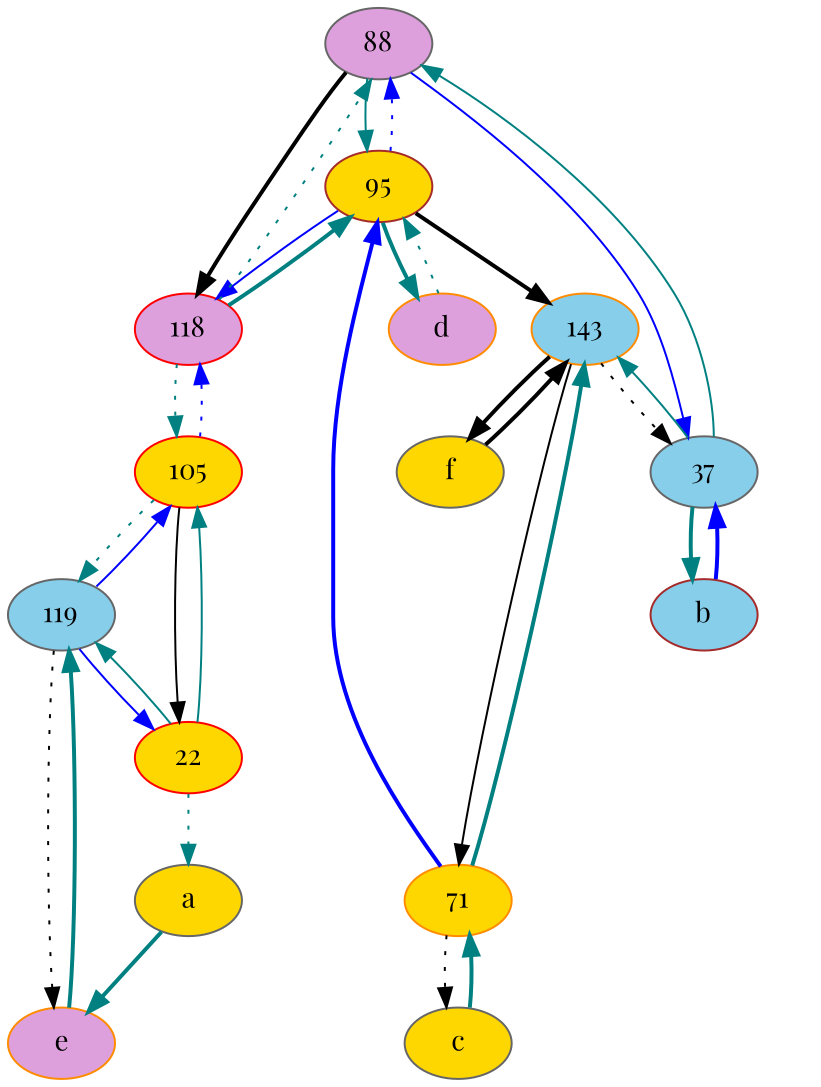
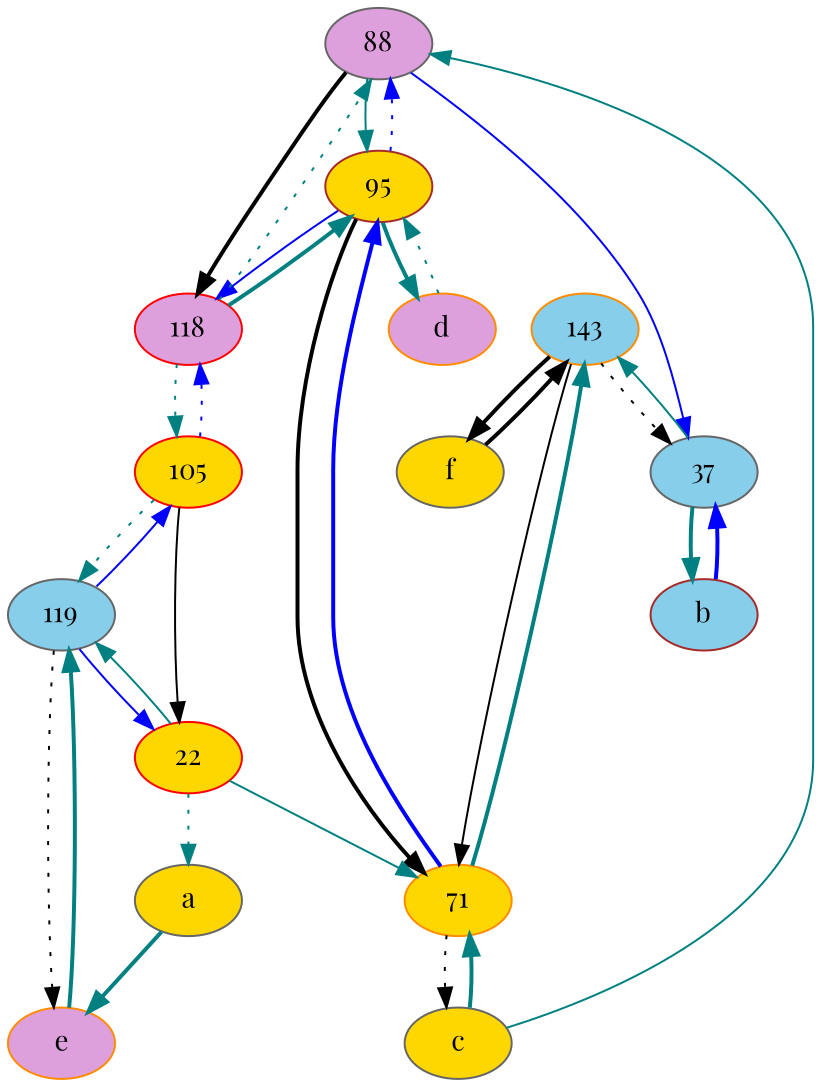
(622, 225) -> (813, 517)
(474, 252) -> (298, 550)
(202, 625) -> (314, 824)
